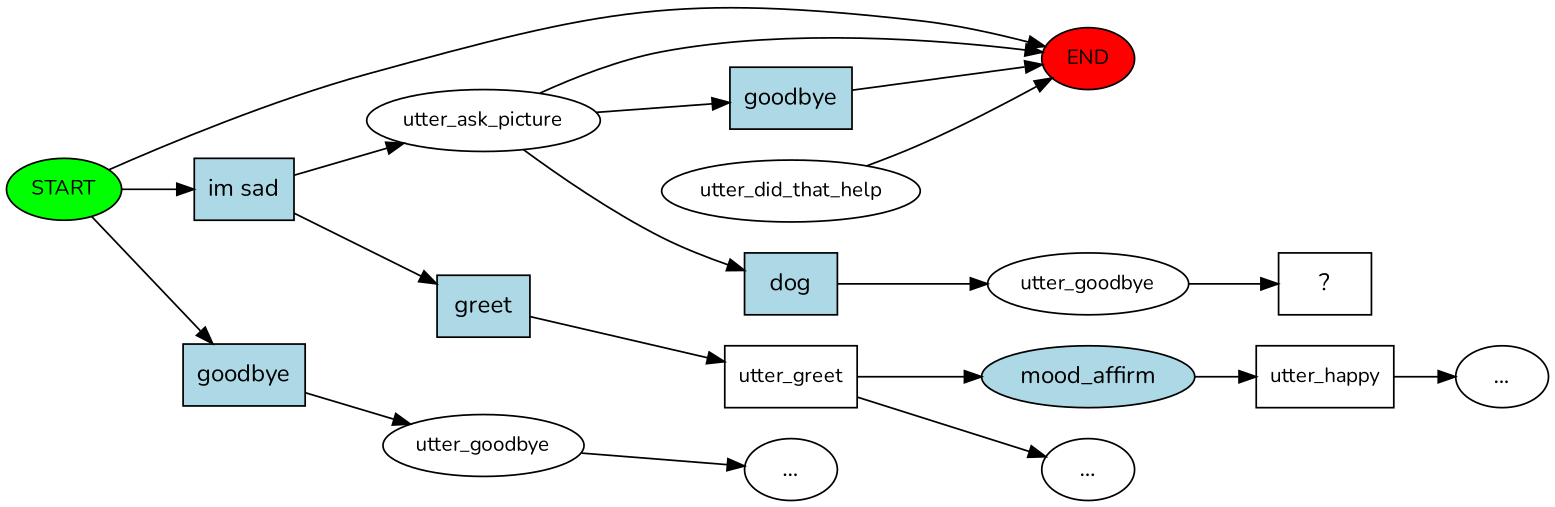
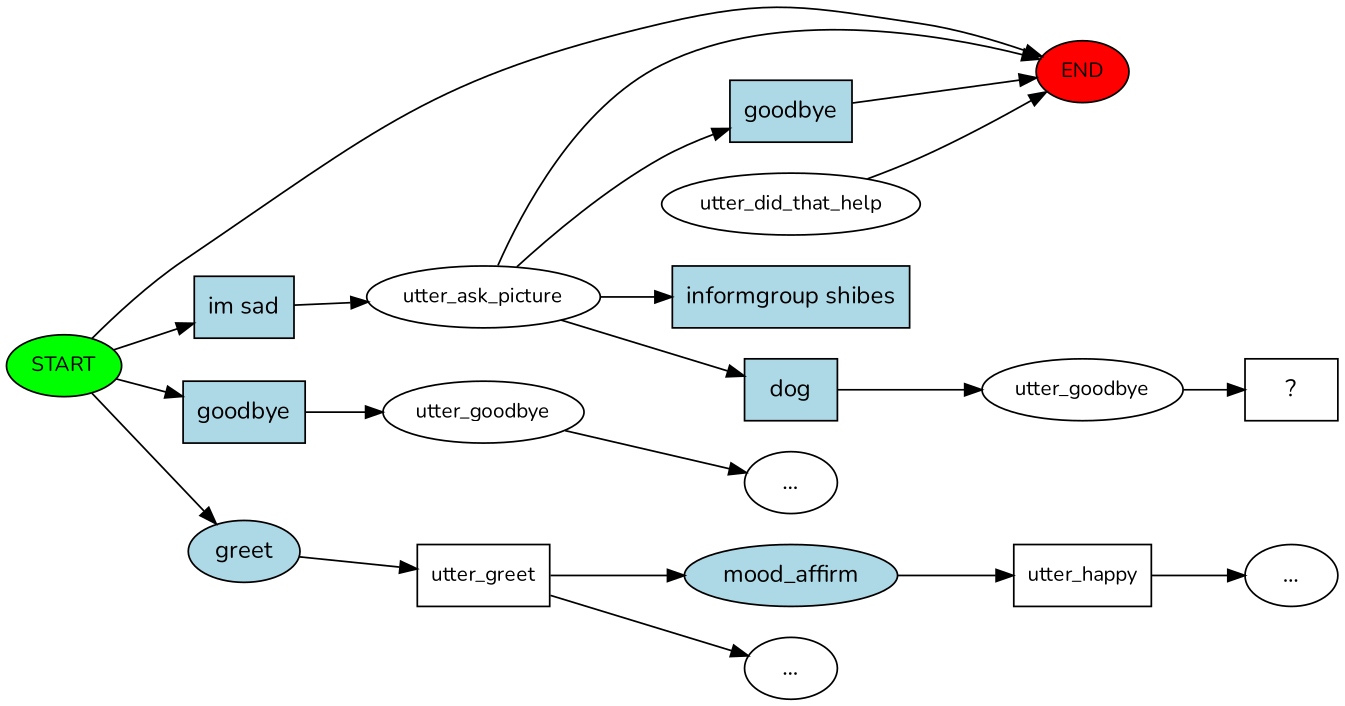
(358, 245) -> (148, 452)
none -> (791, 297)
(484, 306) -> (244, 551)
